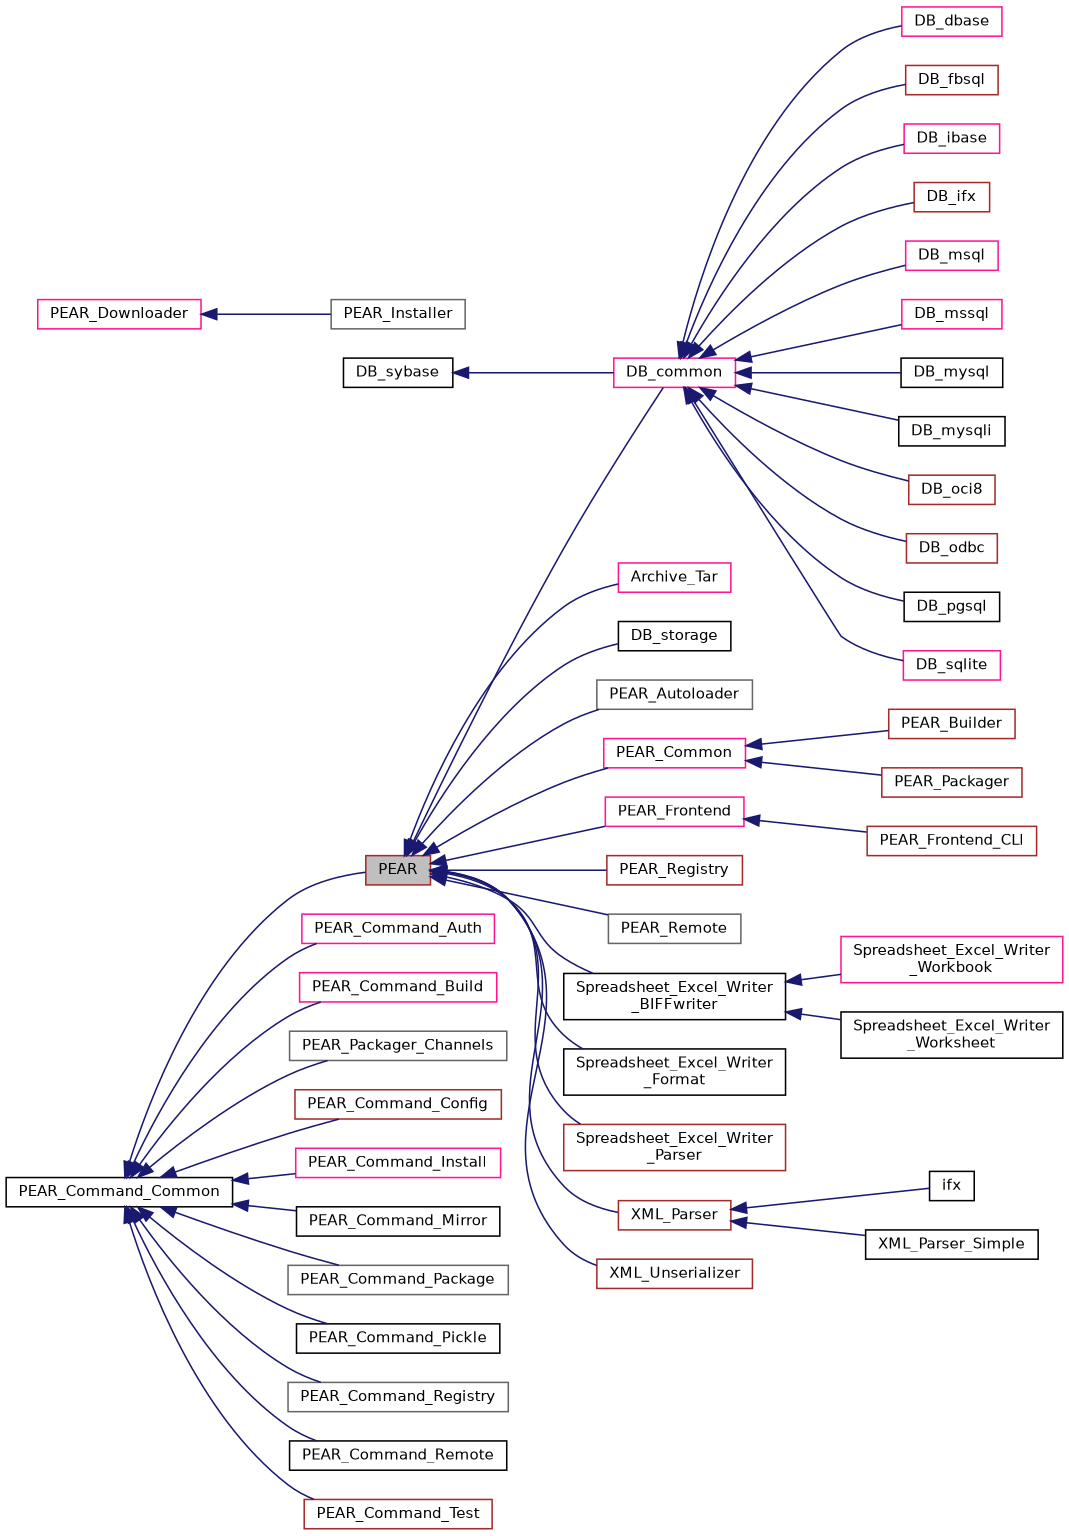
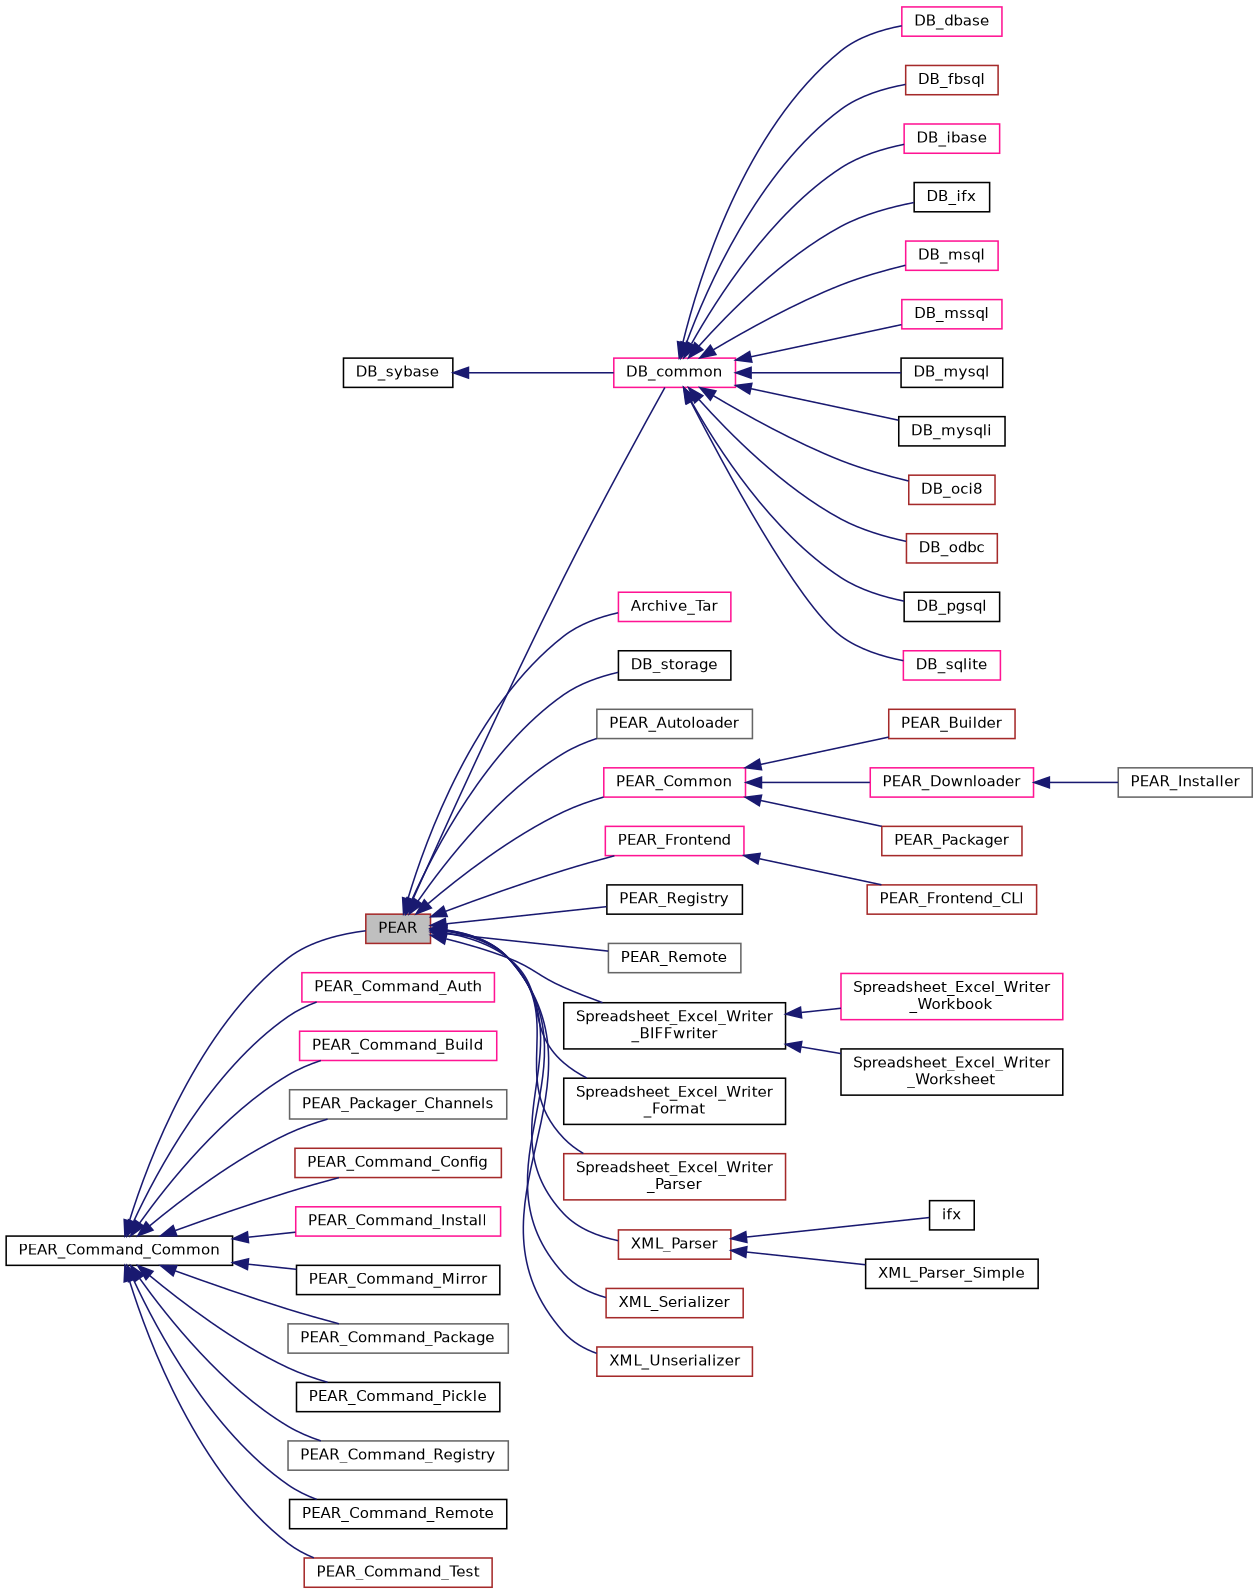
(952, 197) -> (952, 197)
none -> (816, 782)
(675, 870) -> (675, 900)
none -> (675, 1303)
